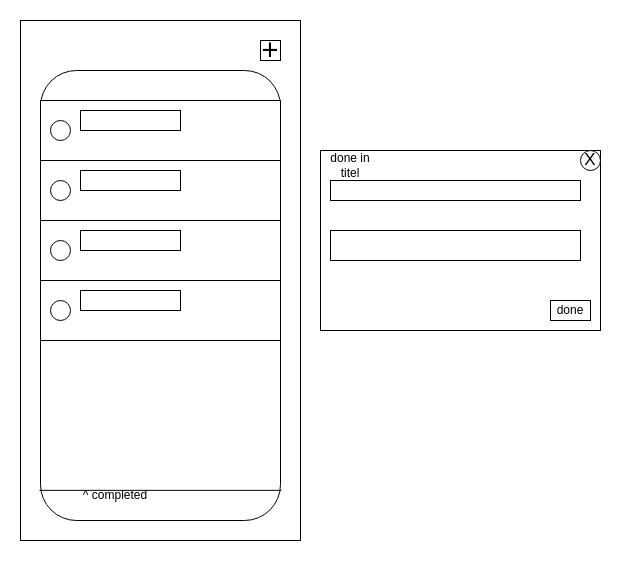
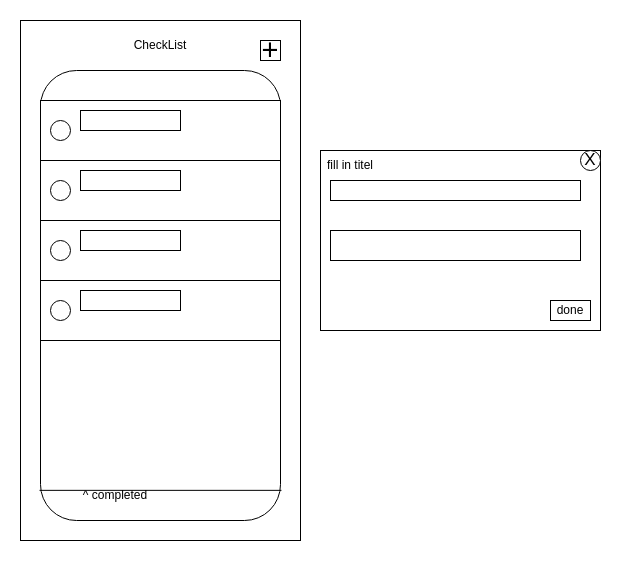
none -> (161, 46)
(351, 166) -> (351, 166)
